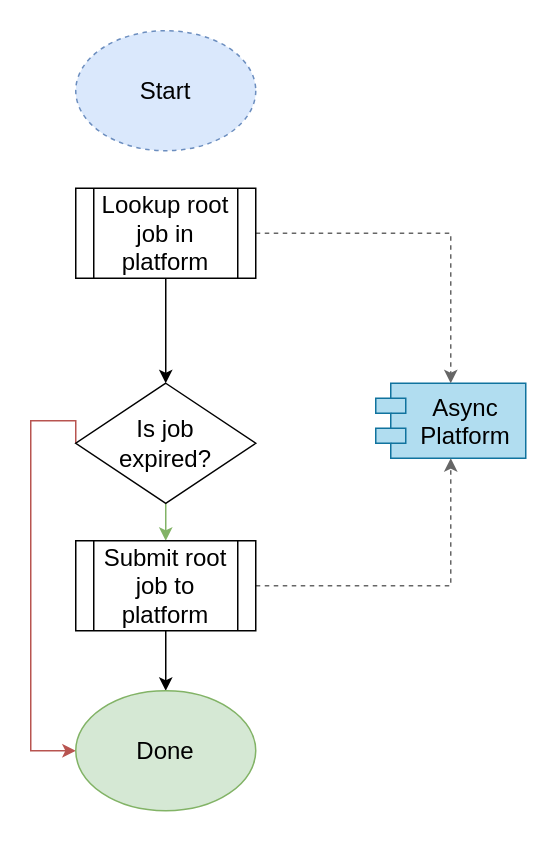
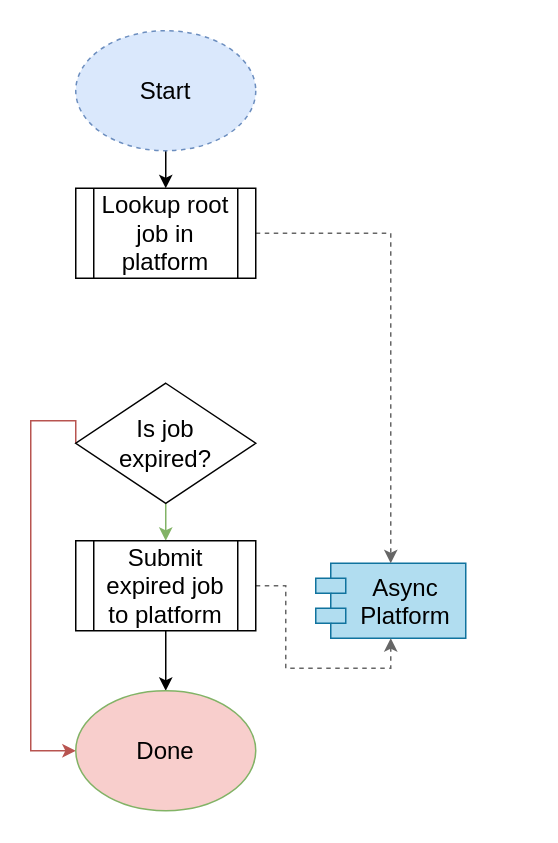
none -> (166, 164)
(166, 325) -> none
(451, 421) -> (391, 601)
(166, 586) -> (166, 586)
(166, 751) -> (166, 751)
